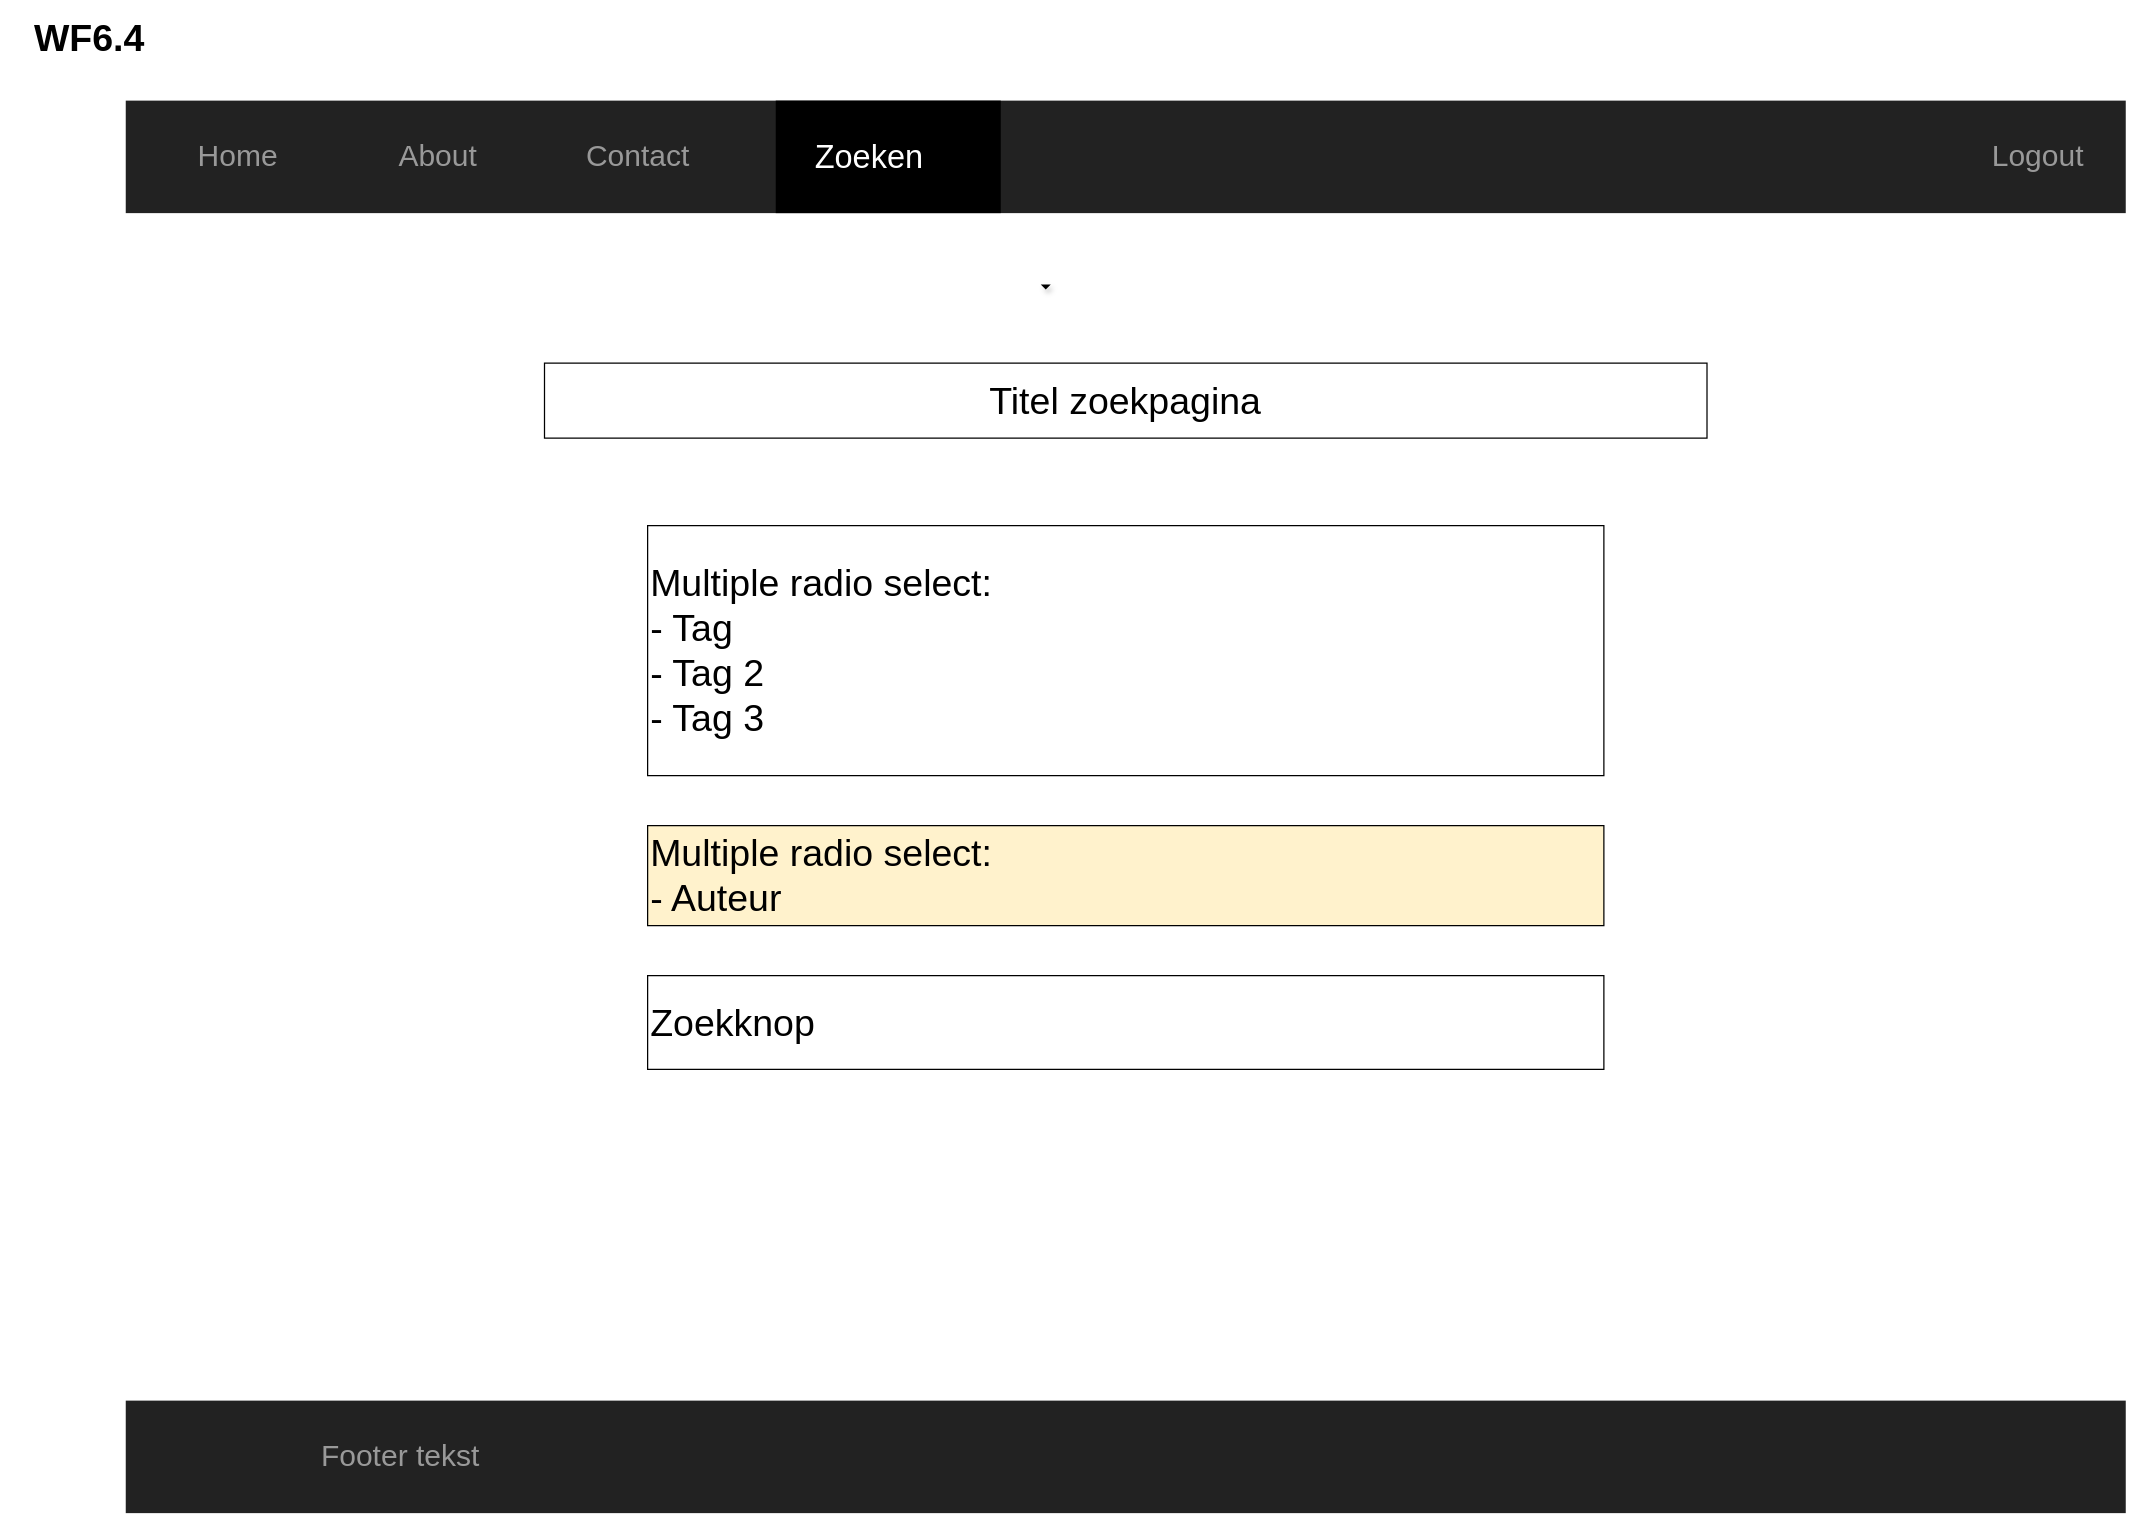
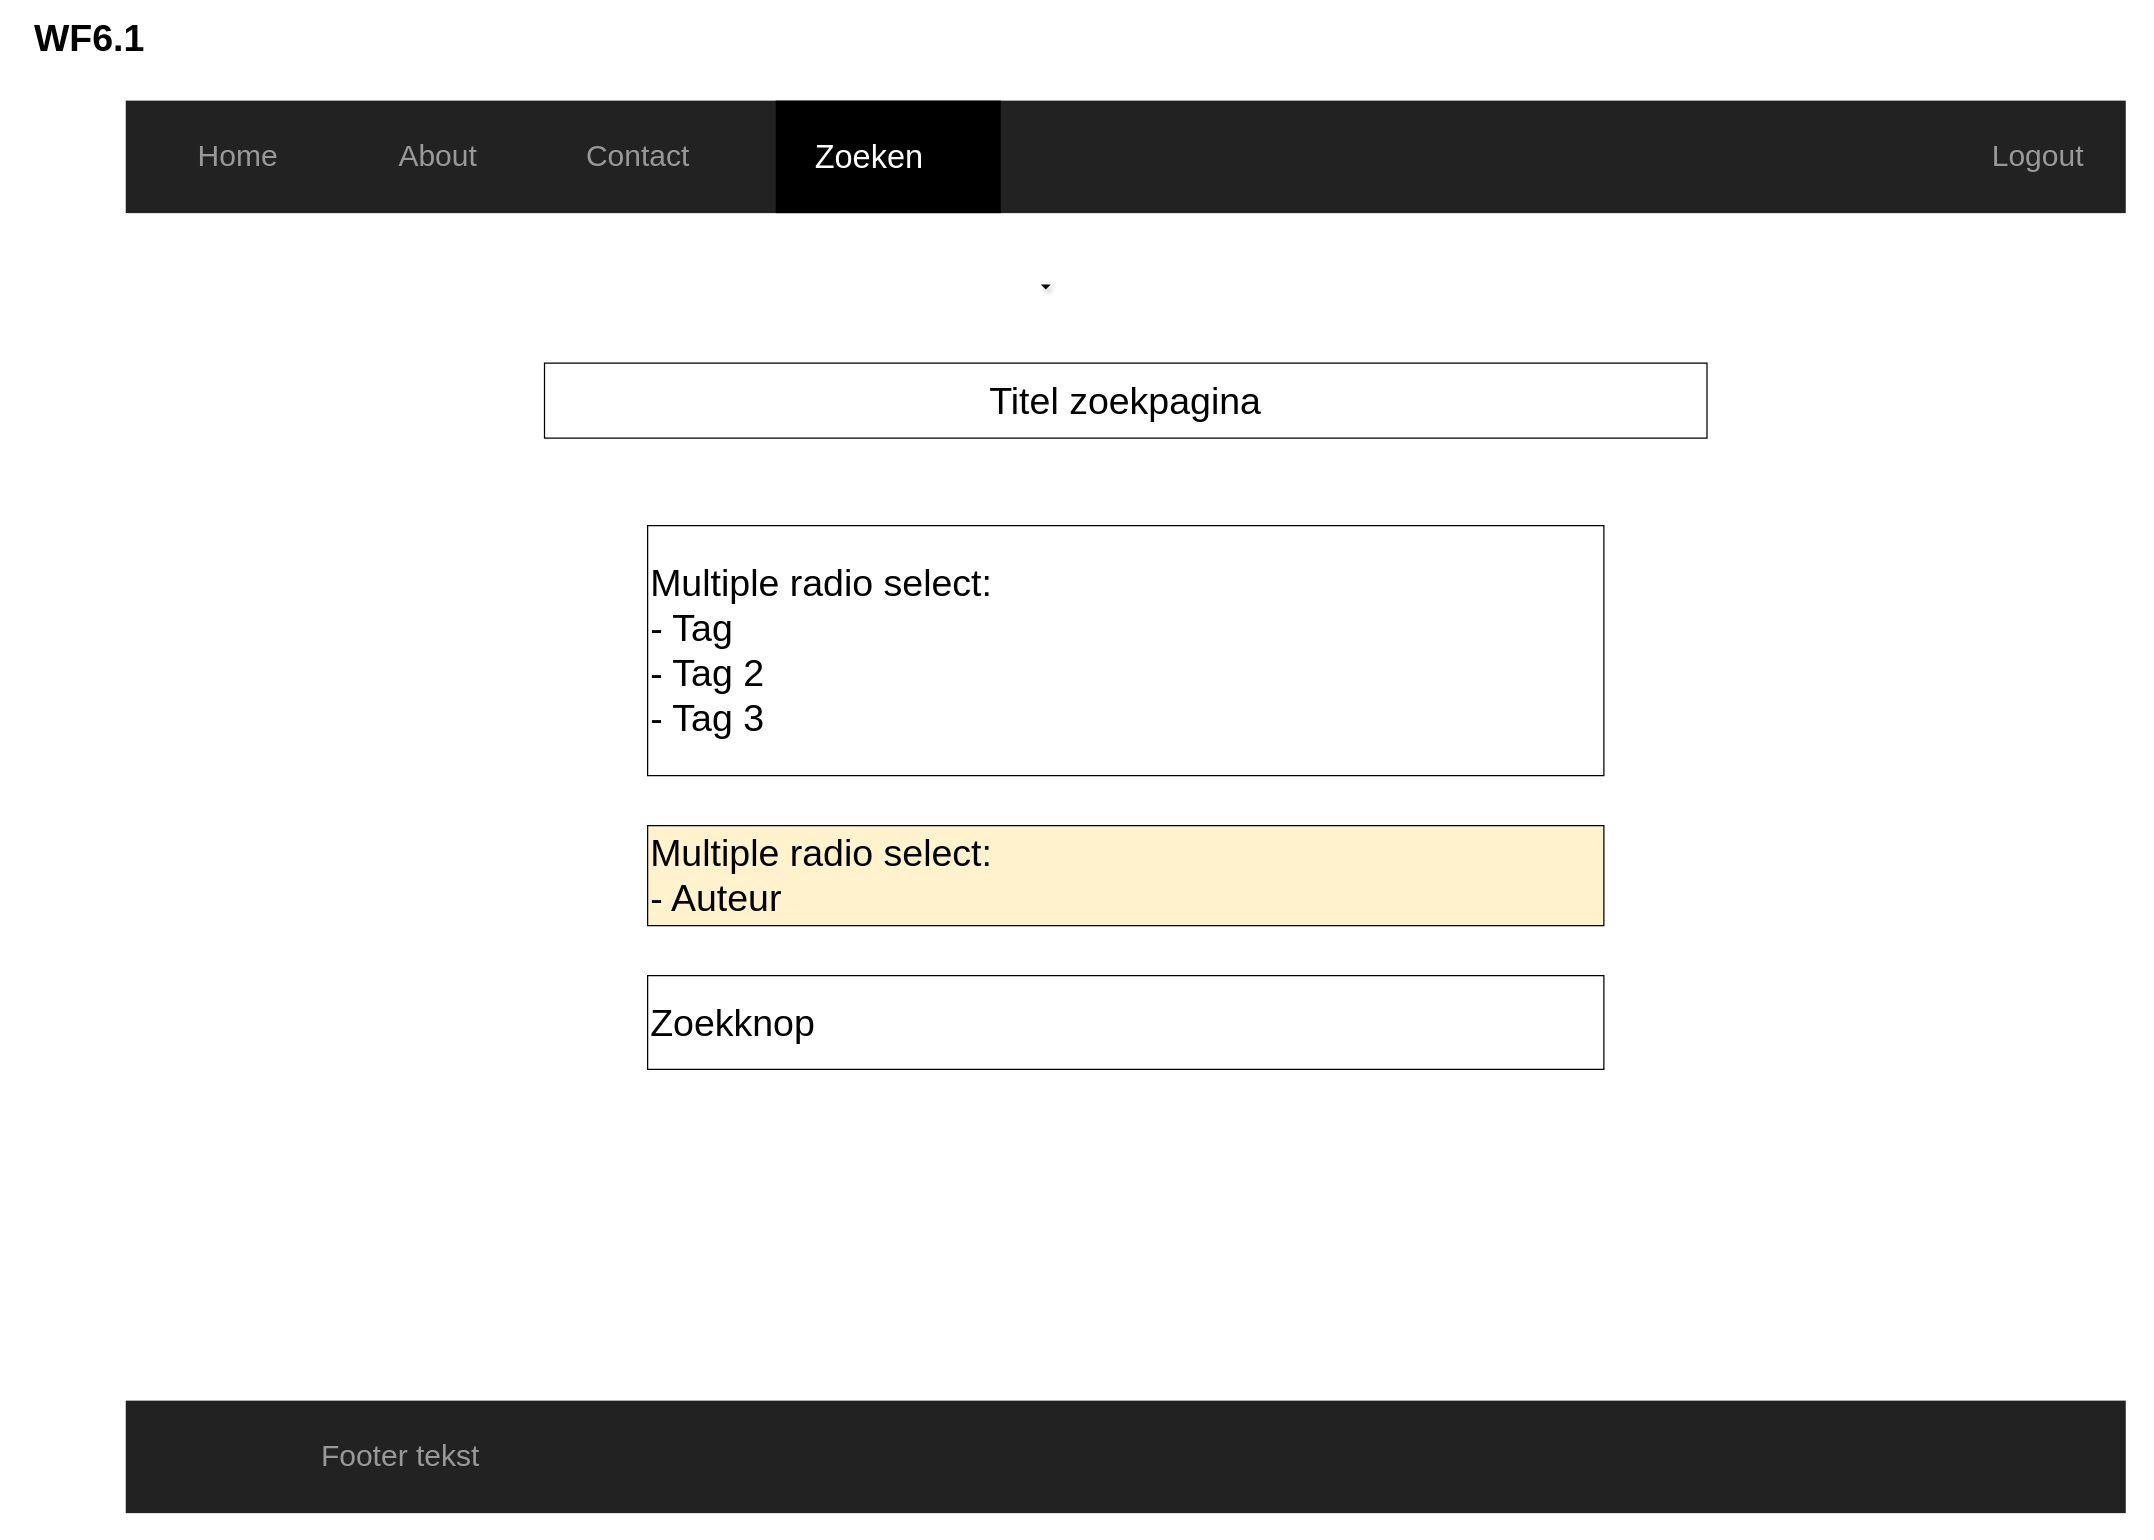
(82, 38) -> (82, 38)
